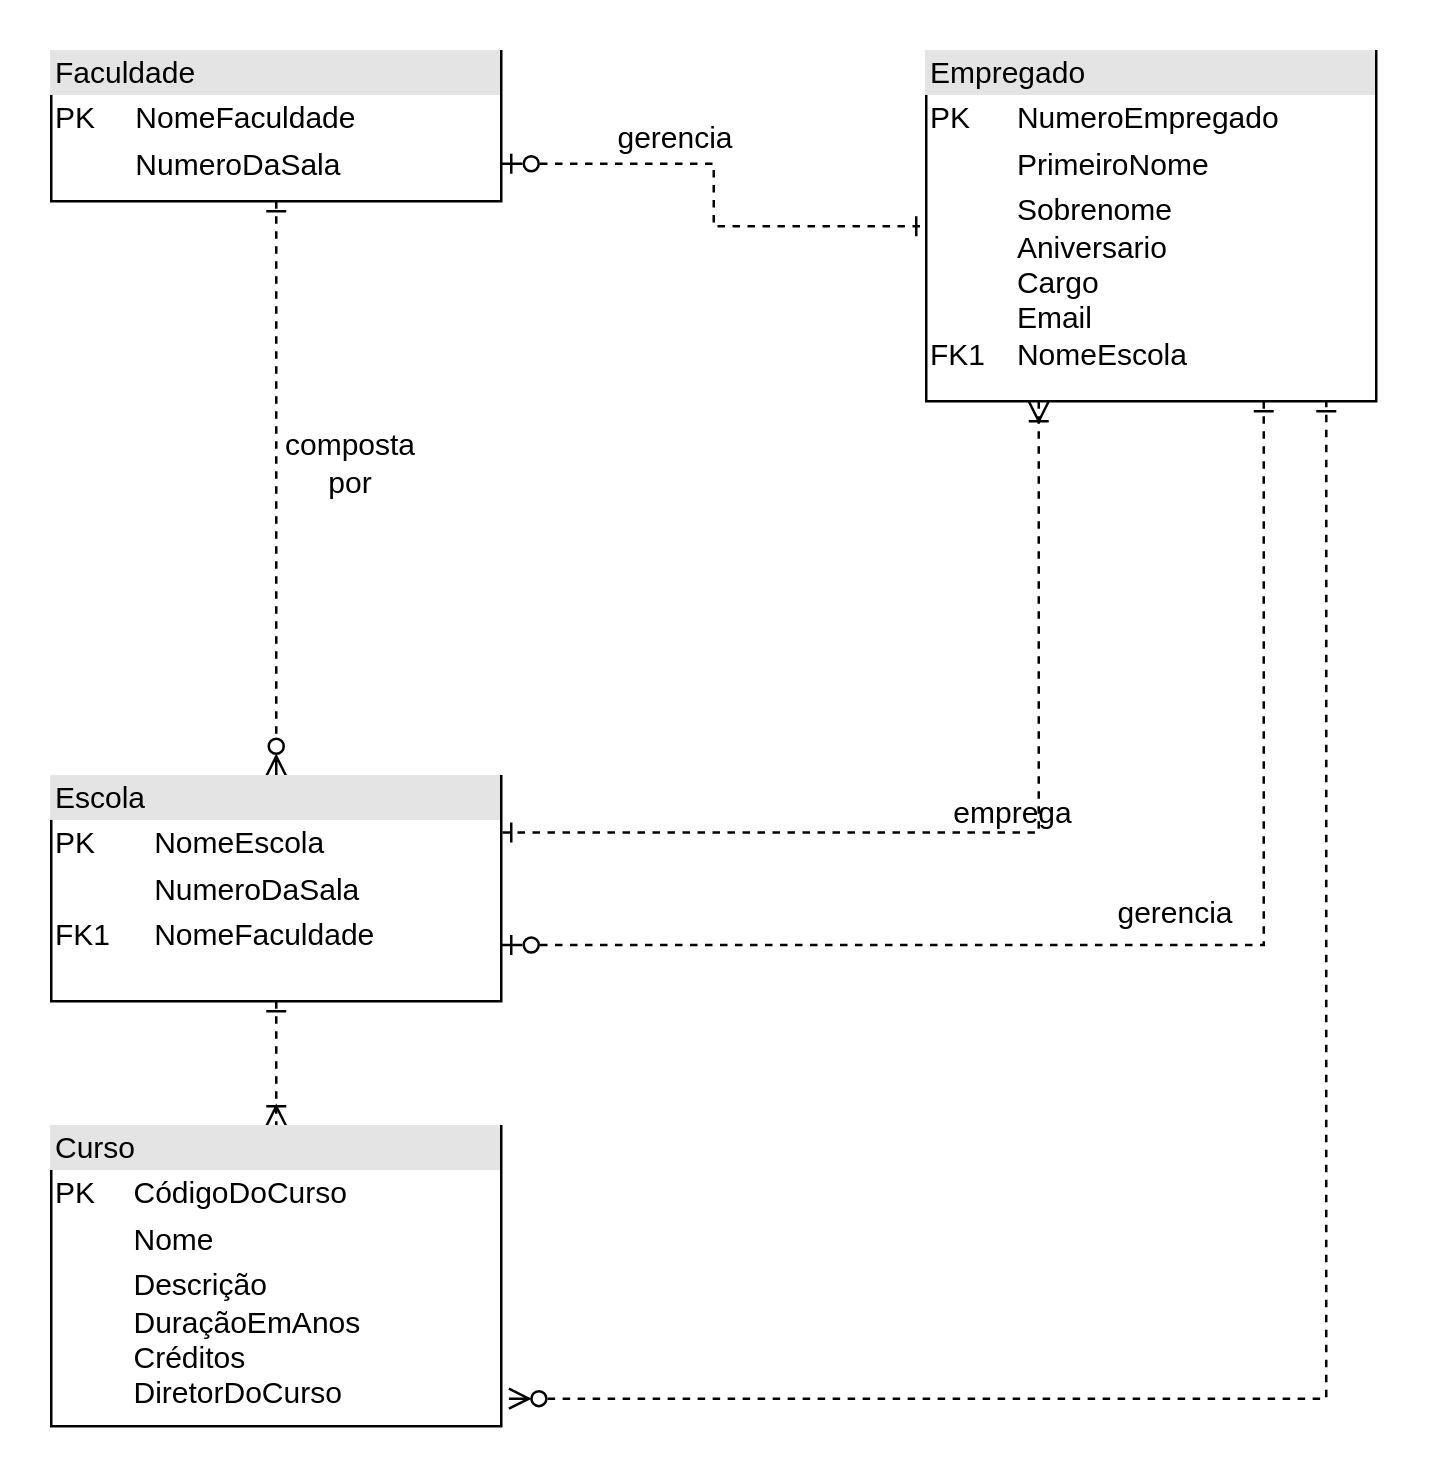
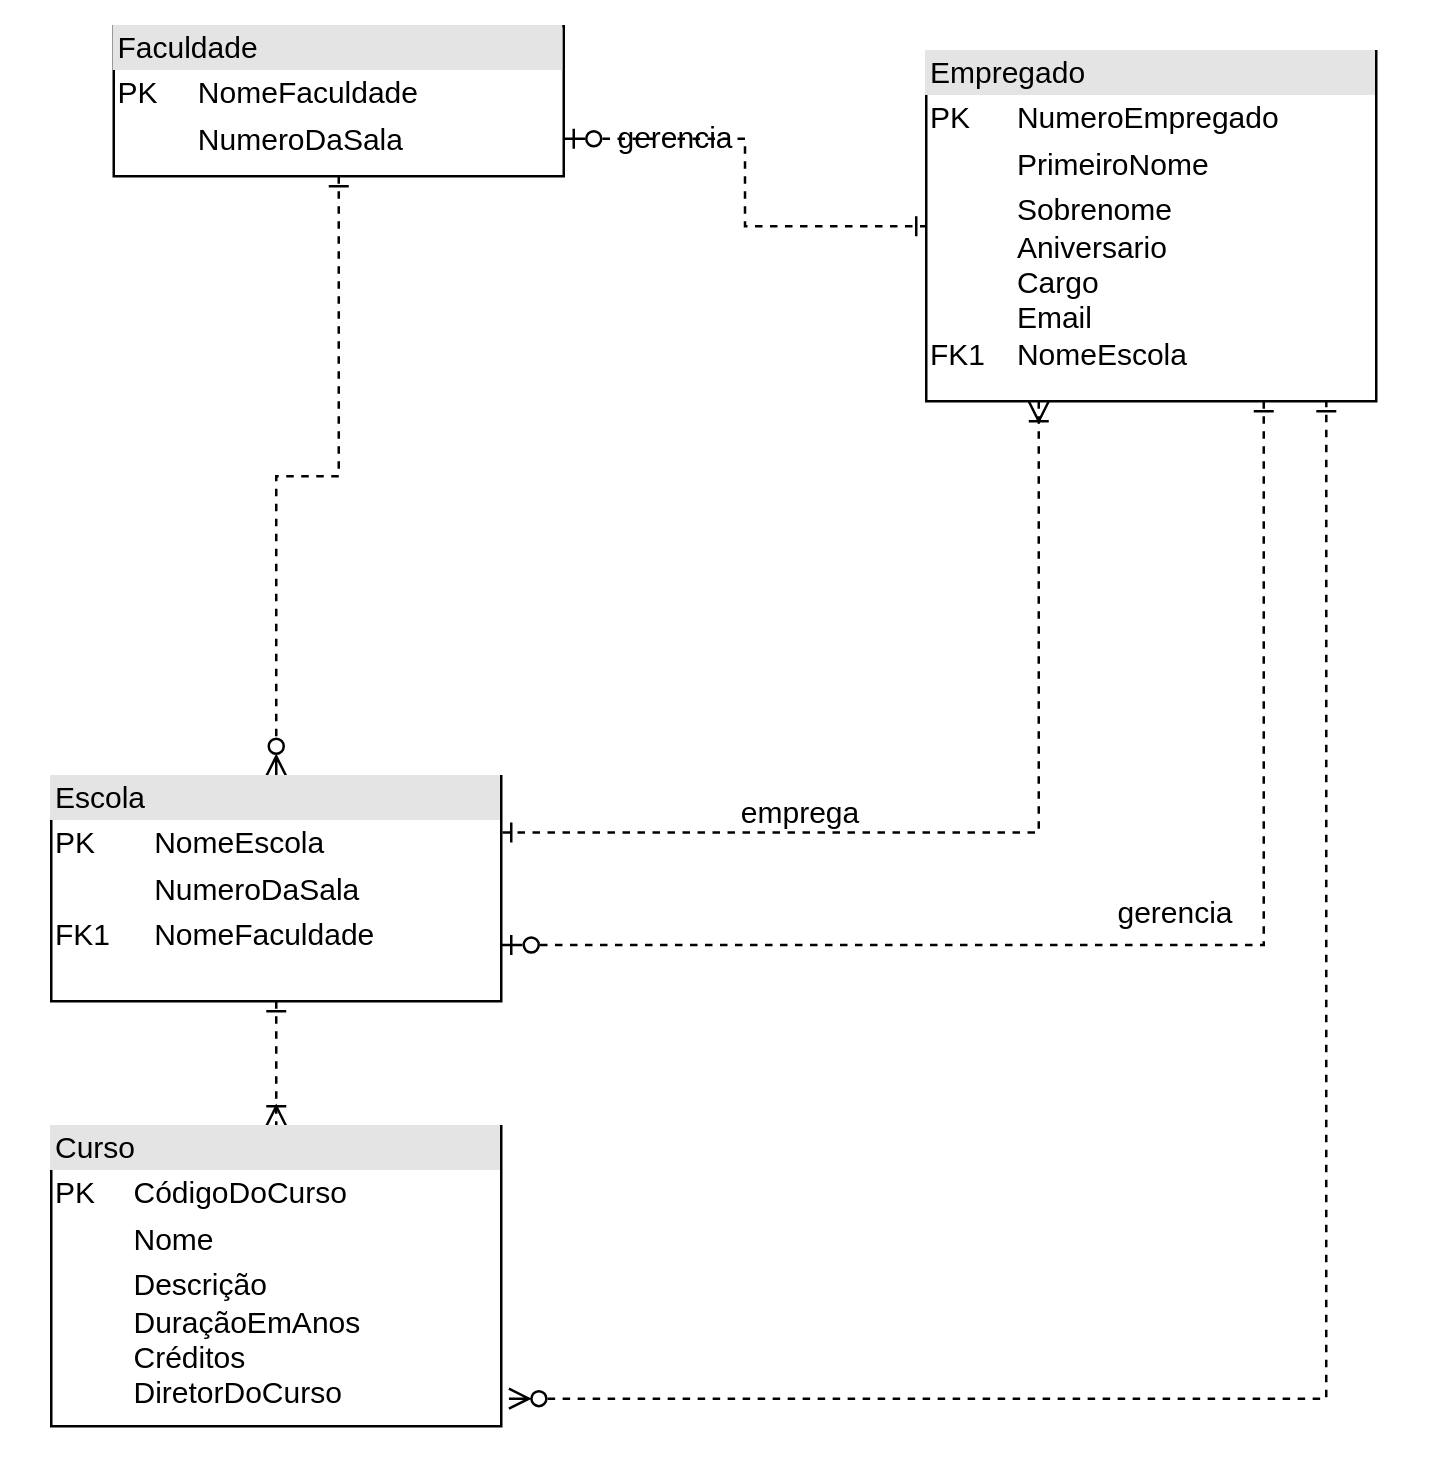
(276, 126) -> (339, 101)
(351, 464) -> none
(1014, 814) -> (801, 814)
